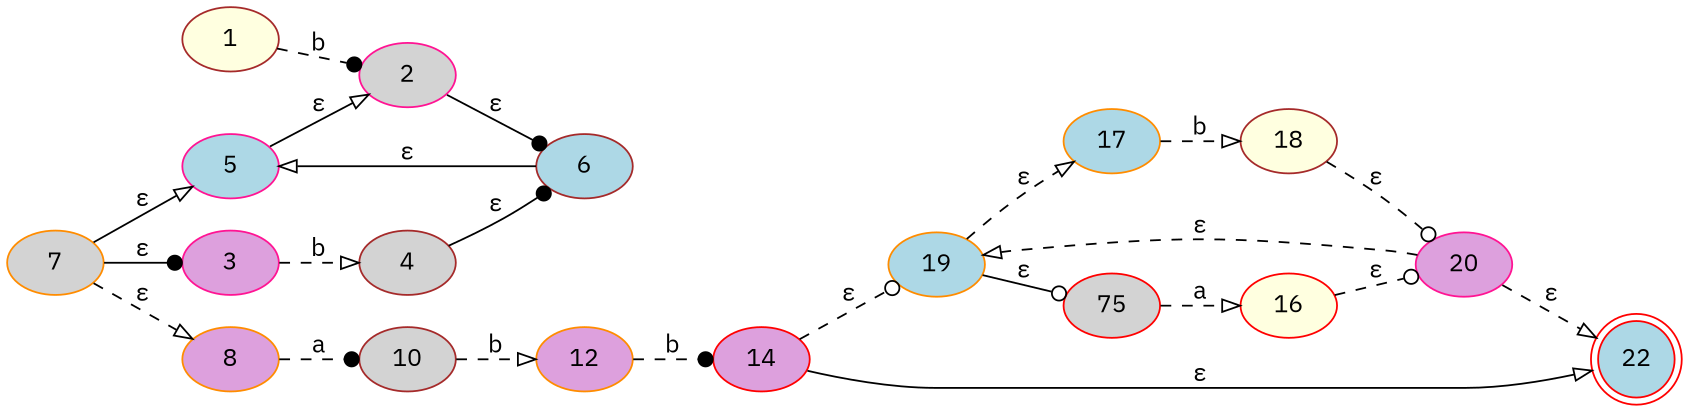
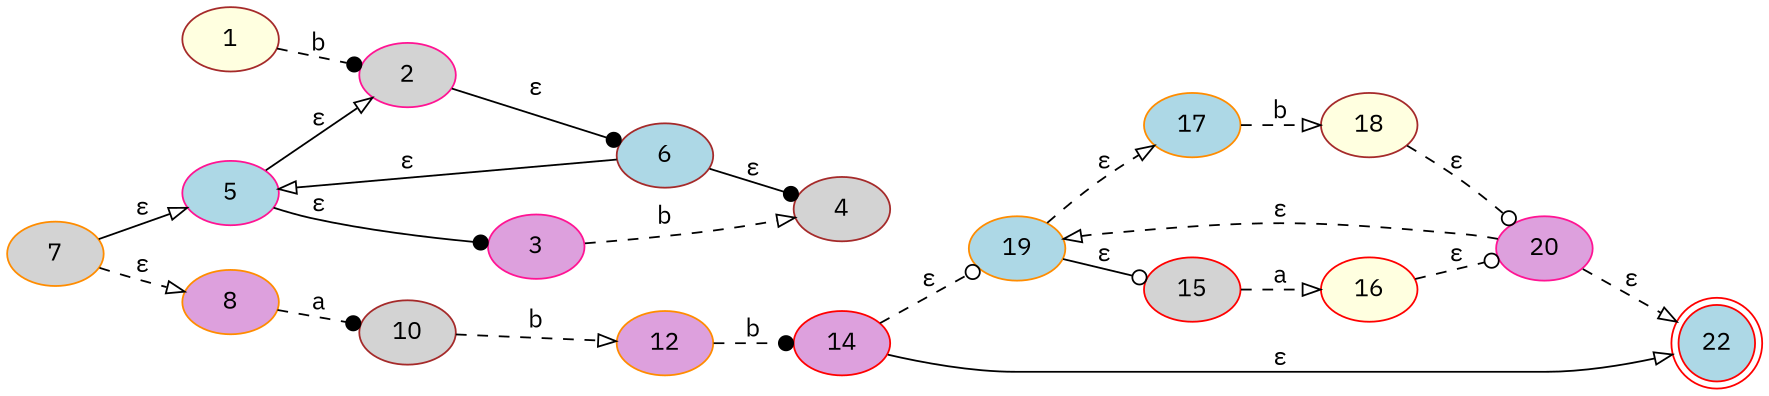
(494, 224) -> (747, 180)
(136, 263) -> (373, 229)
(1112, 306) -> (1192, 290)
